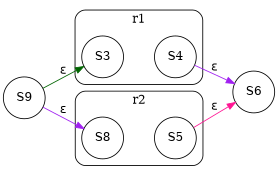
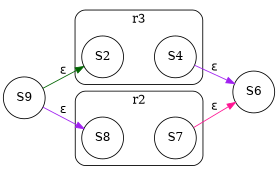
(139, 20) -> (139, 20)
(103, 57) -> (103, 57)
(175, 138) -> (175, 138)
